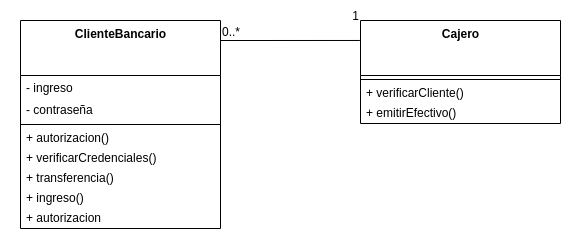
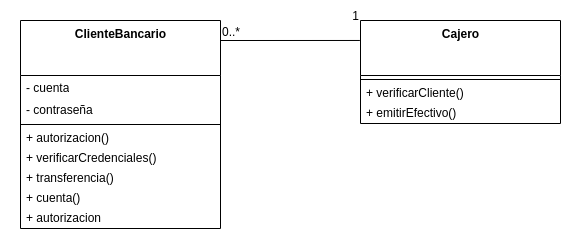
(54, 89) -> (52, 89)
(60, 199) -> (59, 199)
